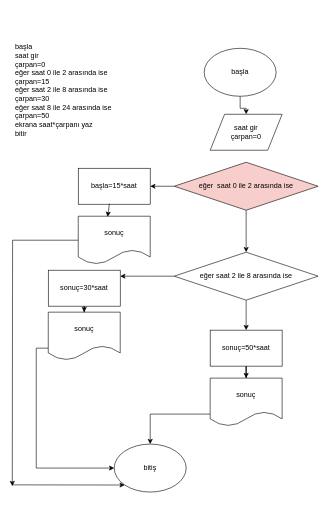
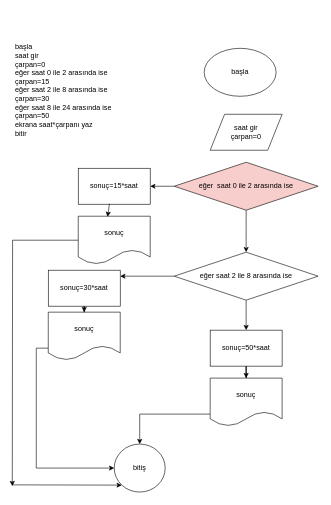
(245, 108) -> none
(114, 186) -> (114, 186)
(150, 468) -> (140, 468)
